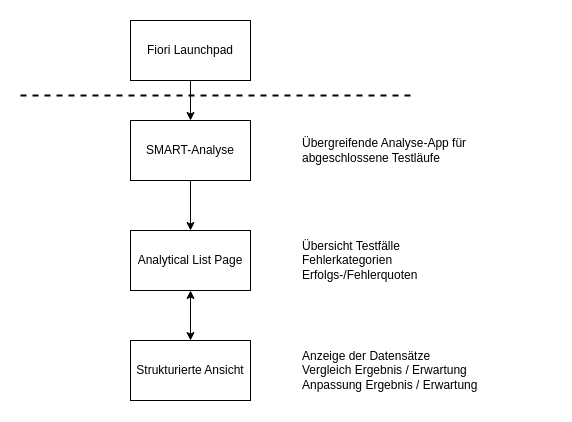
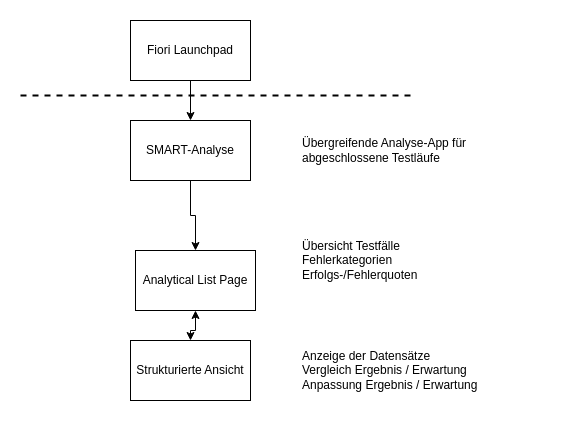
(191, 261) -> (196, 281)
